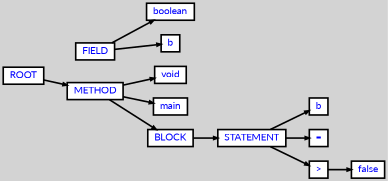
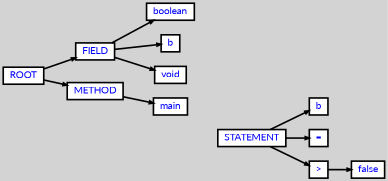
none -> (58, 64)
(137, 82) -> (133, 63)
(170, 138) -> none
